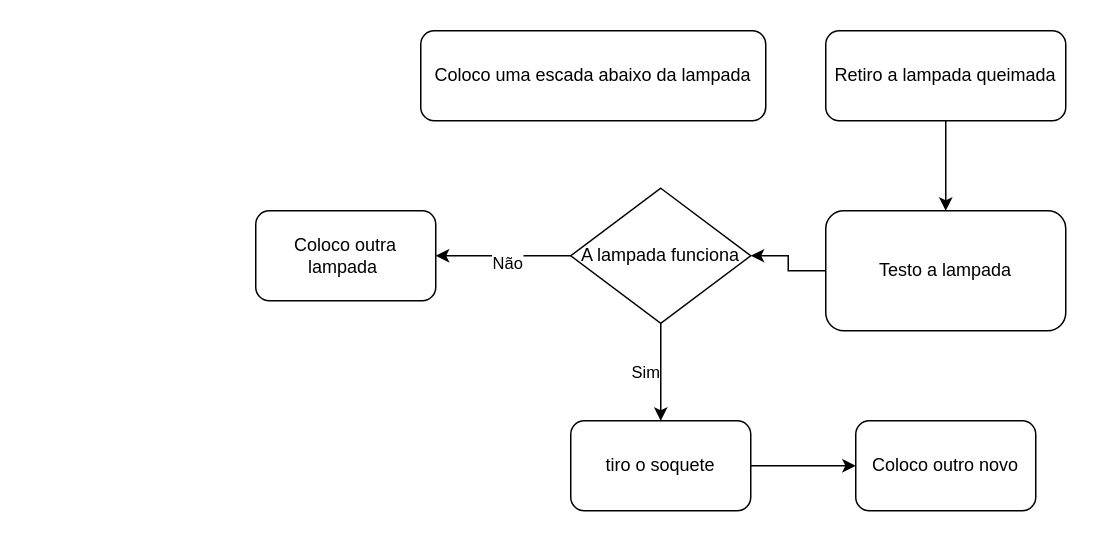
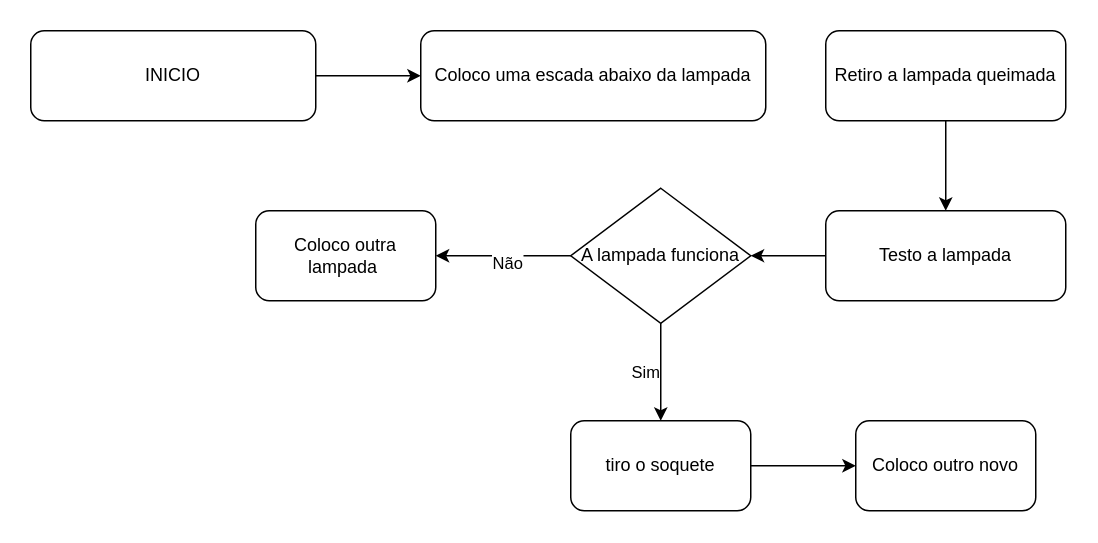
none -> (173, 76)
none -> (363, 76)
(946, 271) -> (946, 256)
